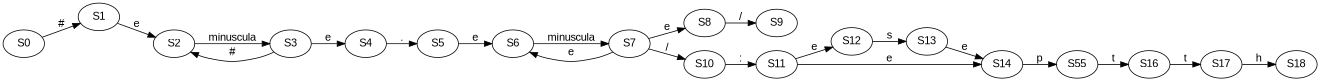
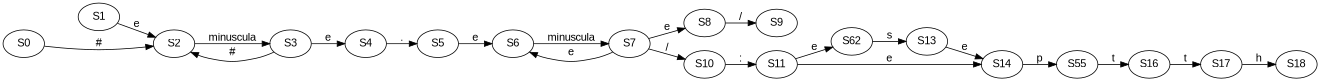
(58, 32) -> (95, 50)
(852, 41) -> (852, 41)
